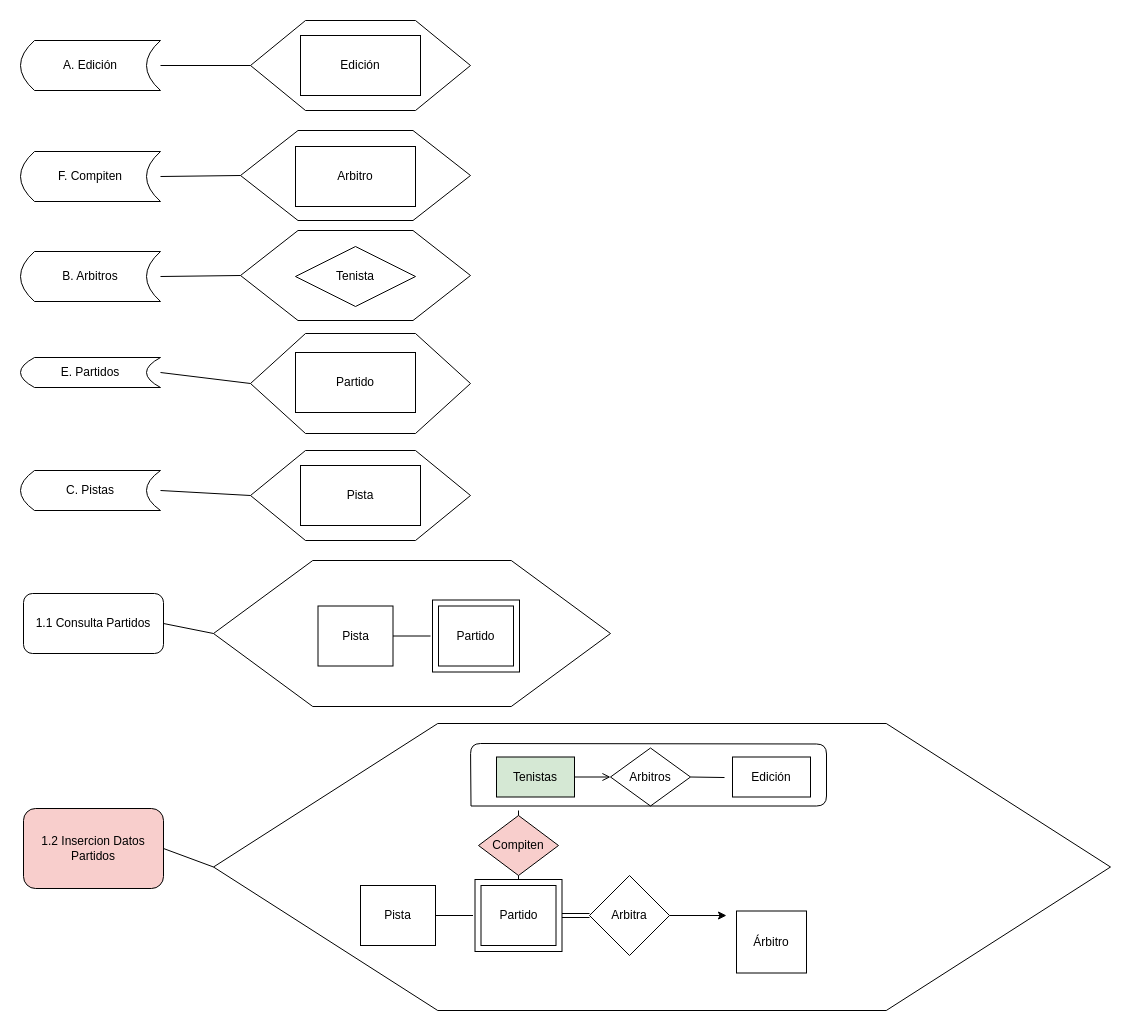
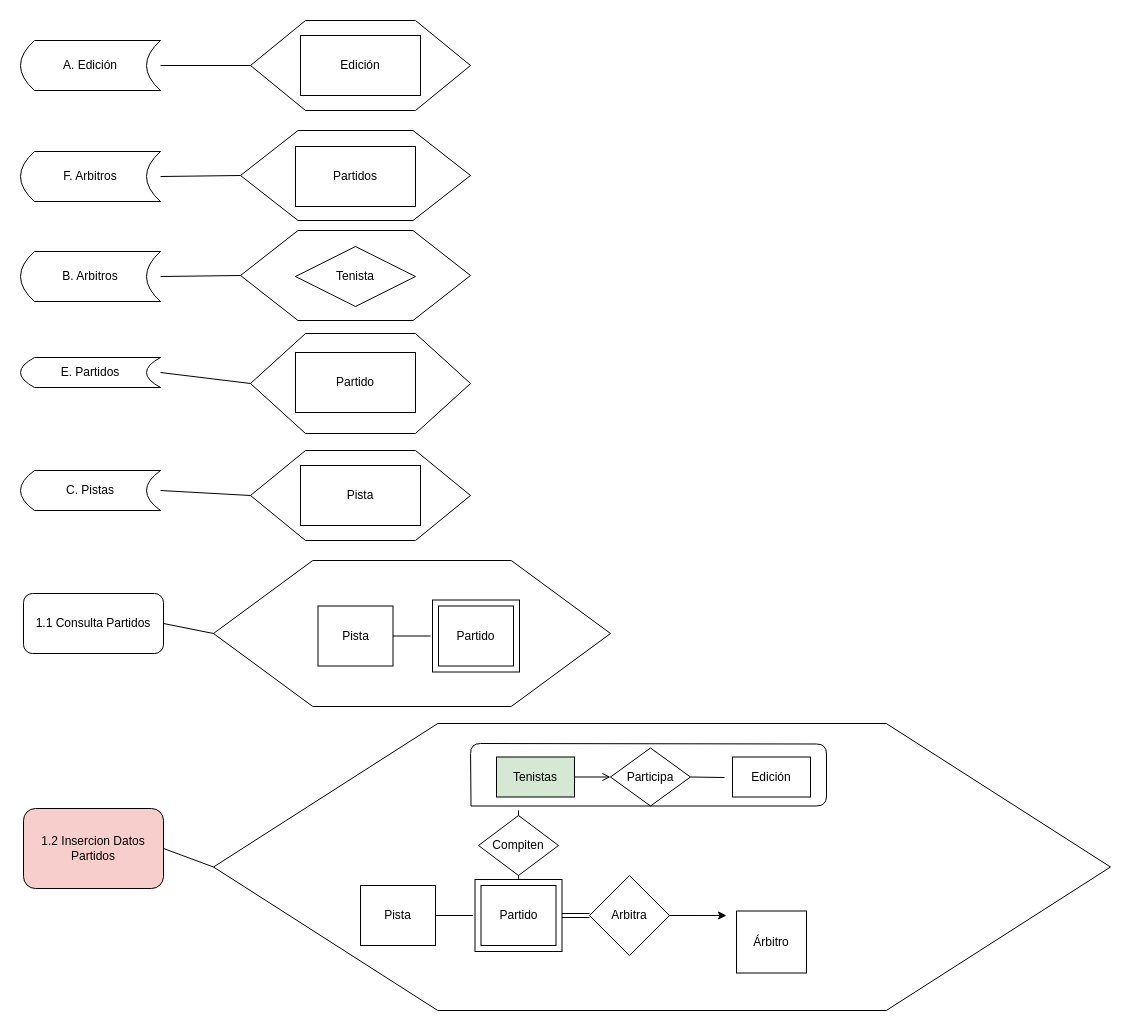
(91, 177) -> (91, 177)
(356, 177) -> (356, 177)
(651, 778) -> (651, 778)
(519, 846) -> (519, 846)
